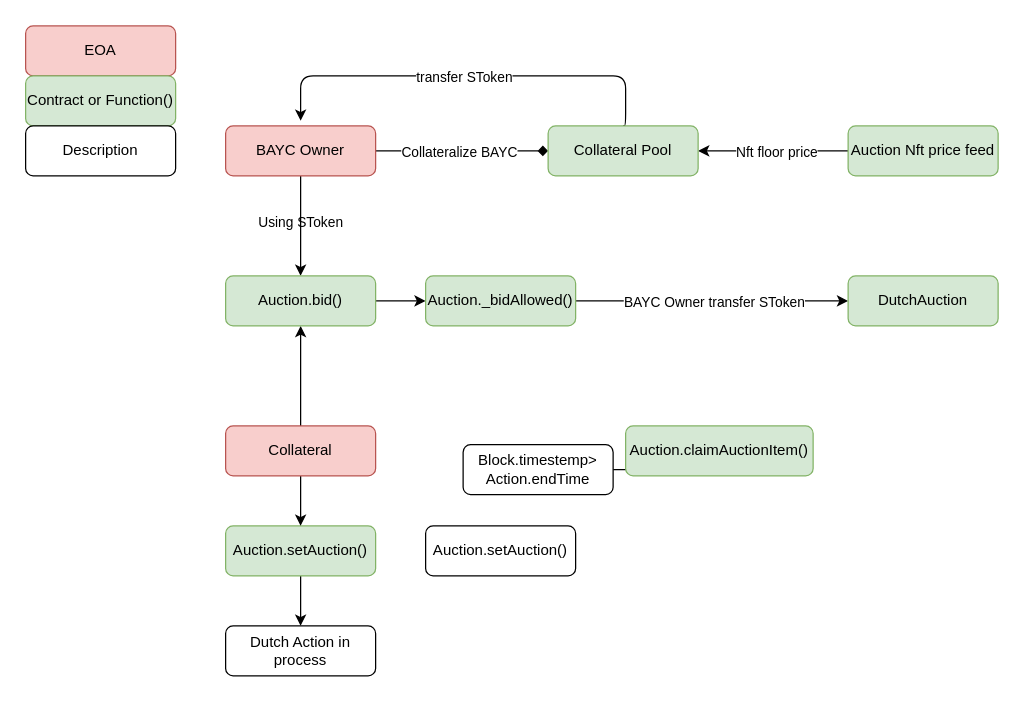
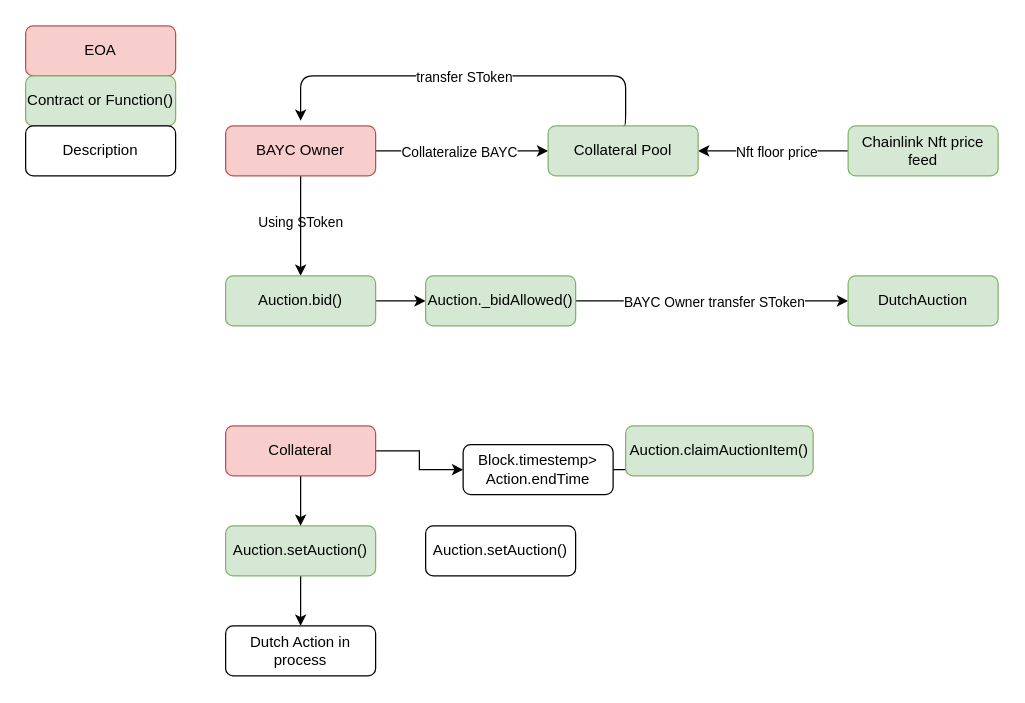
(537, 151) -> (538, 151)
(923, 151) -> (923, 151)
(301, 380) -> (419, 456)
